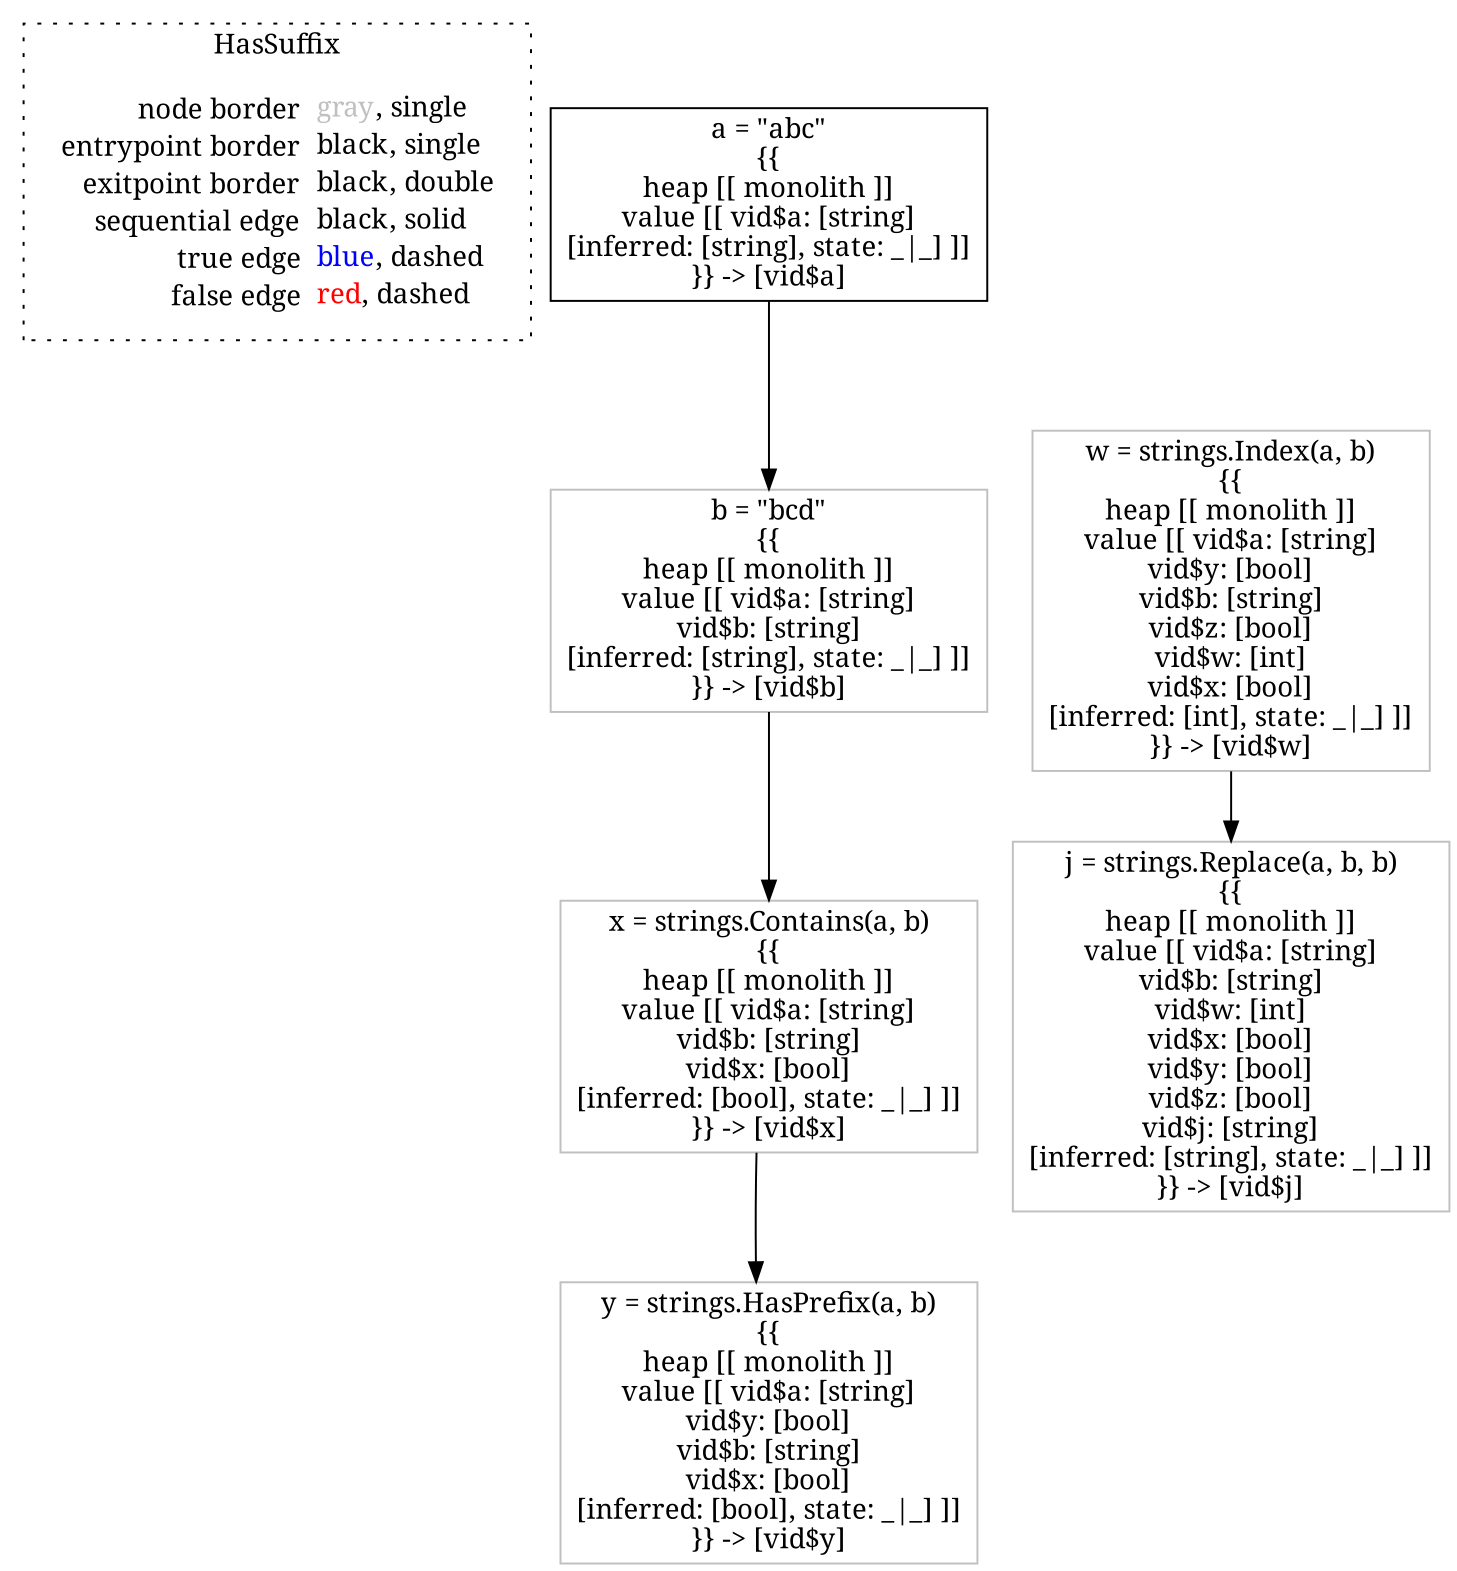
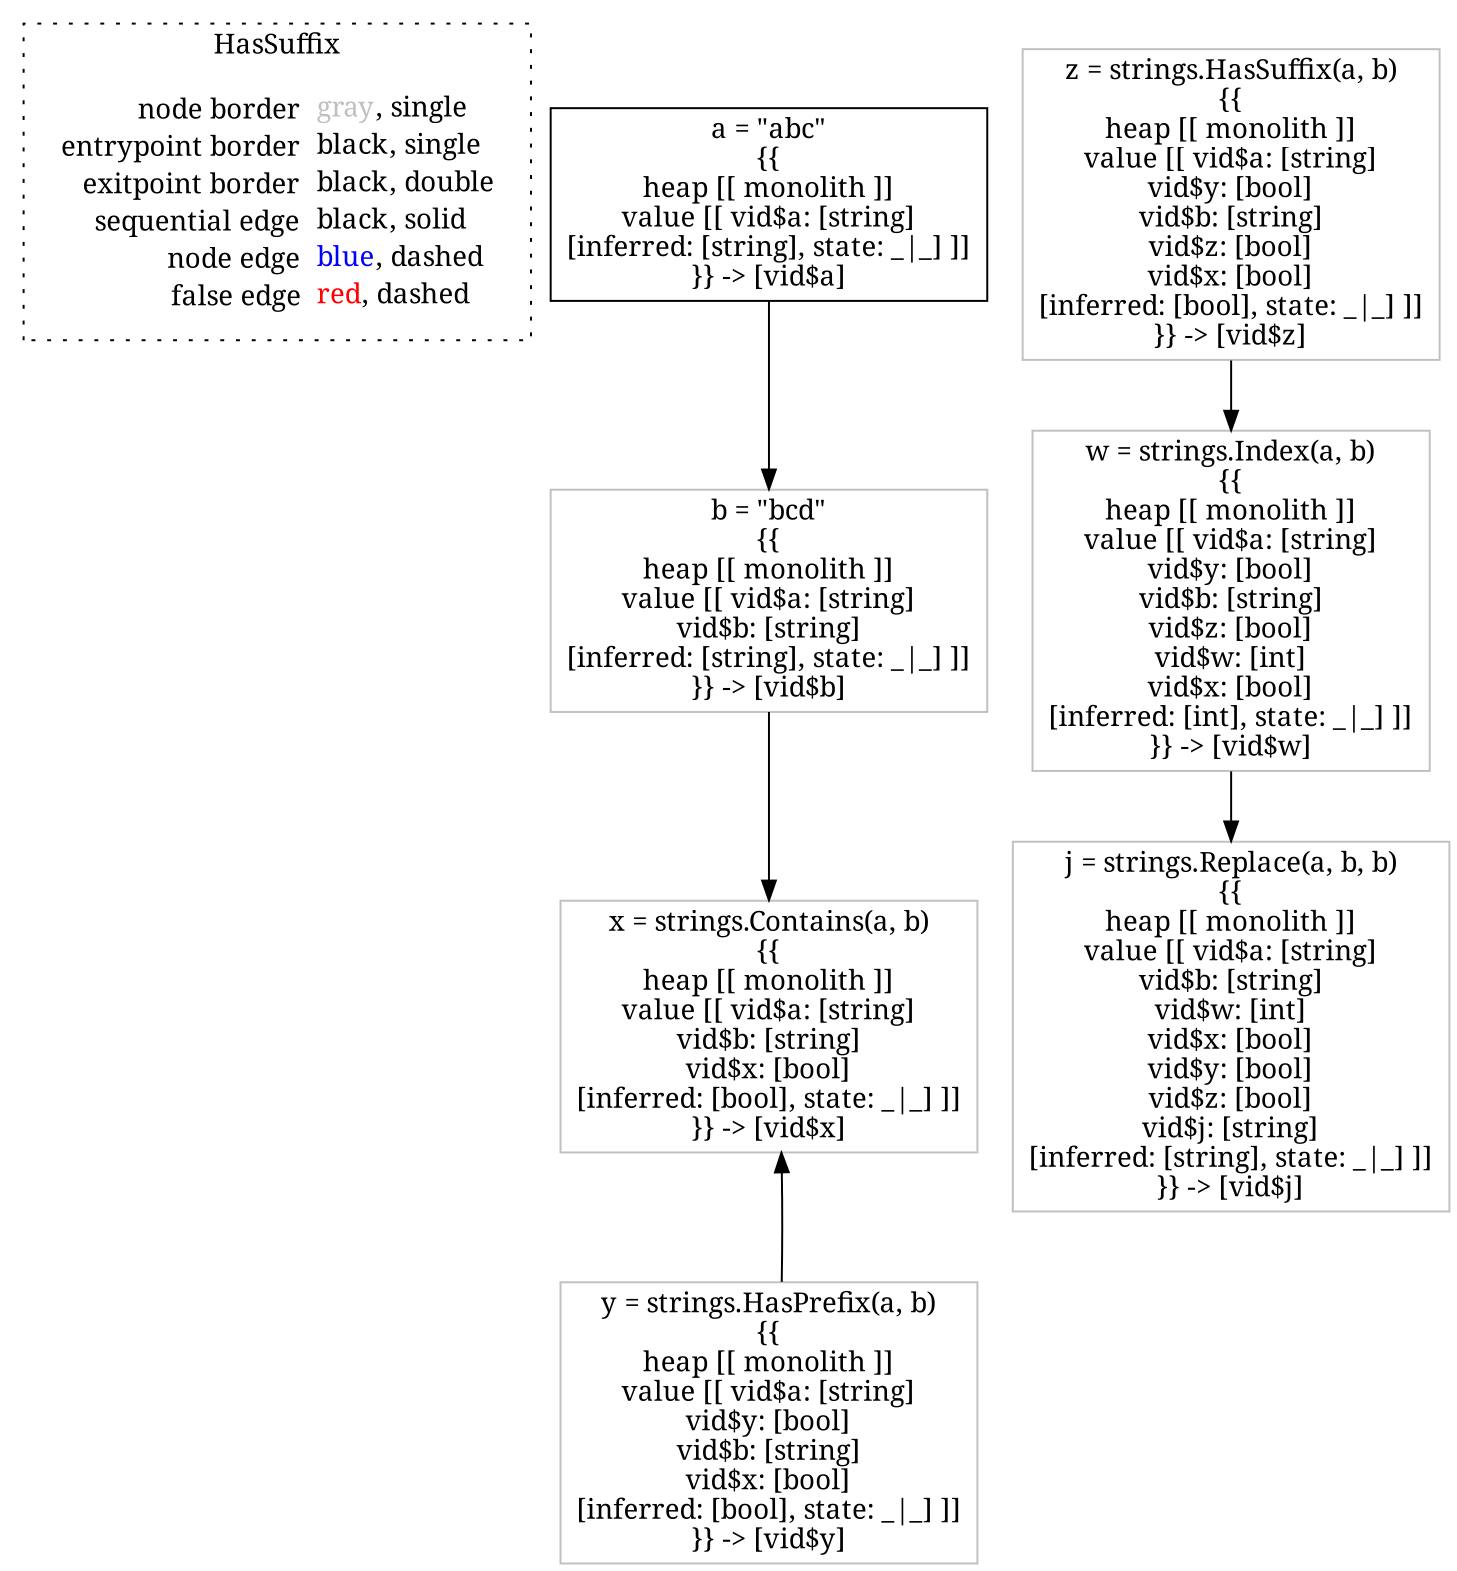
none -> (1231, 205)
(243, 260) -> (238, 260)
(756, 1207) -> (782, 1227)
